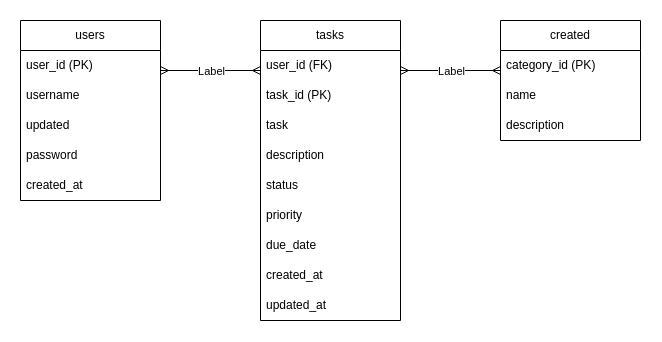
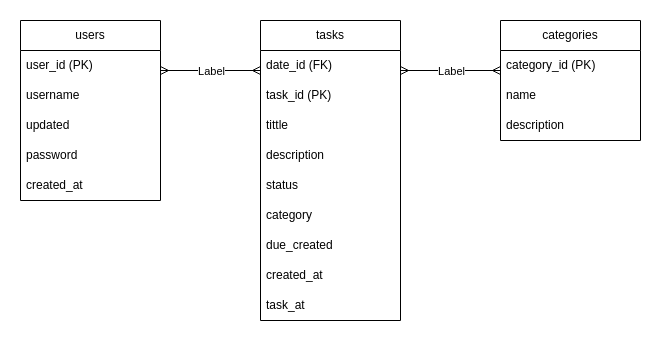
(571, 36) -> (571, 36)
(304, 66) -> (304, 66)
(280, 126) -> (284, 126)
(290, 216) -> (293, 216)
(293, 246) -> (303, 246)
(300, 306) -> (290, 306)
